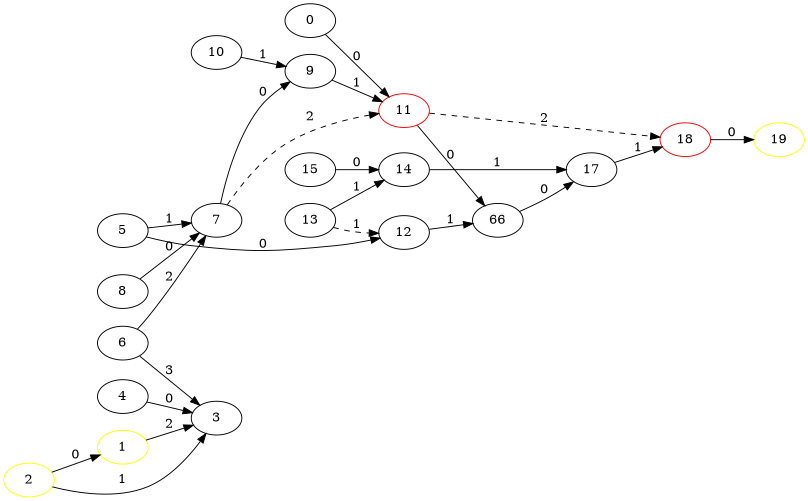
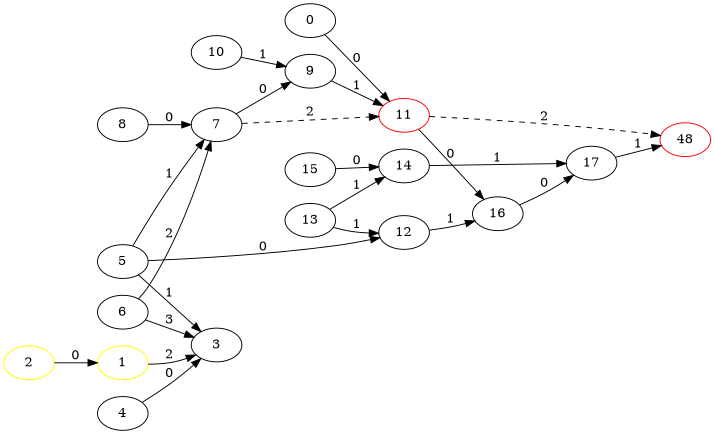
(685, 140) -> (685, 140)
(779, 140) -> none
(498, 220) -> (498, 214)
(351, 231) -> (351, 231)
(135, 491) -> (166, 300)
